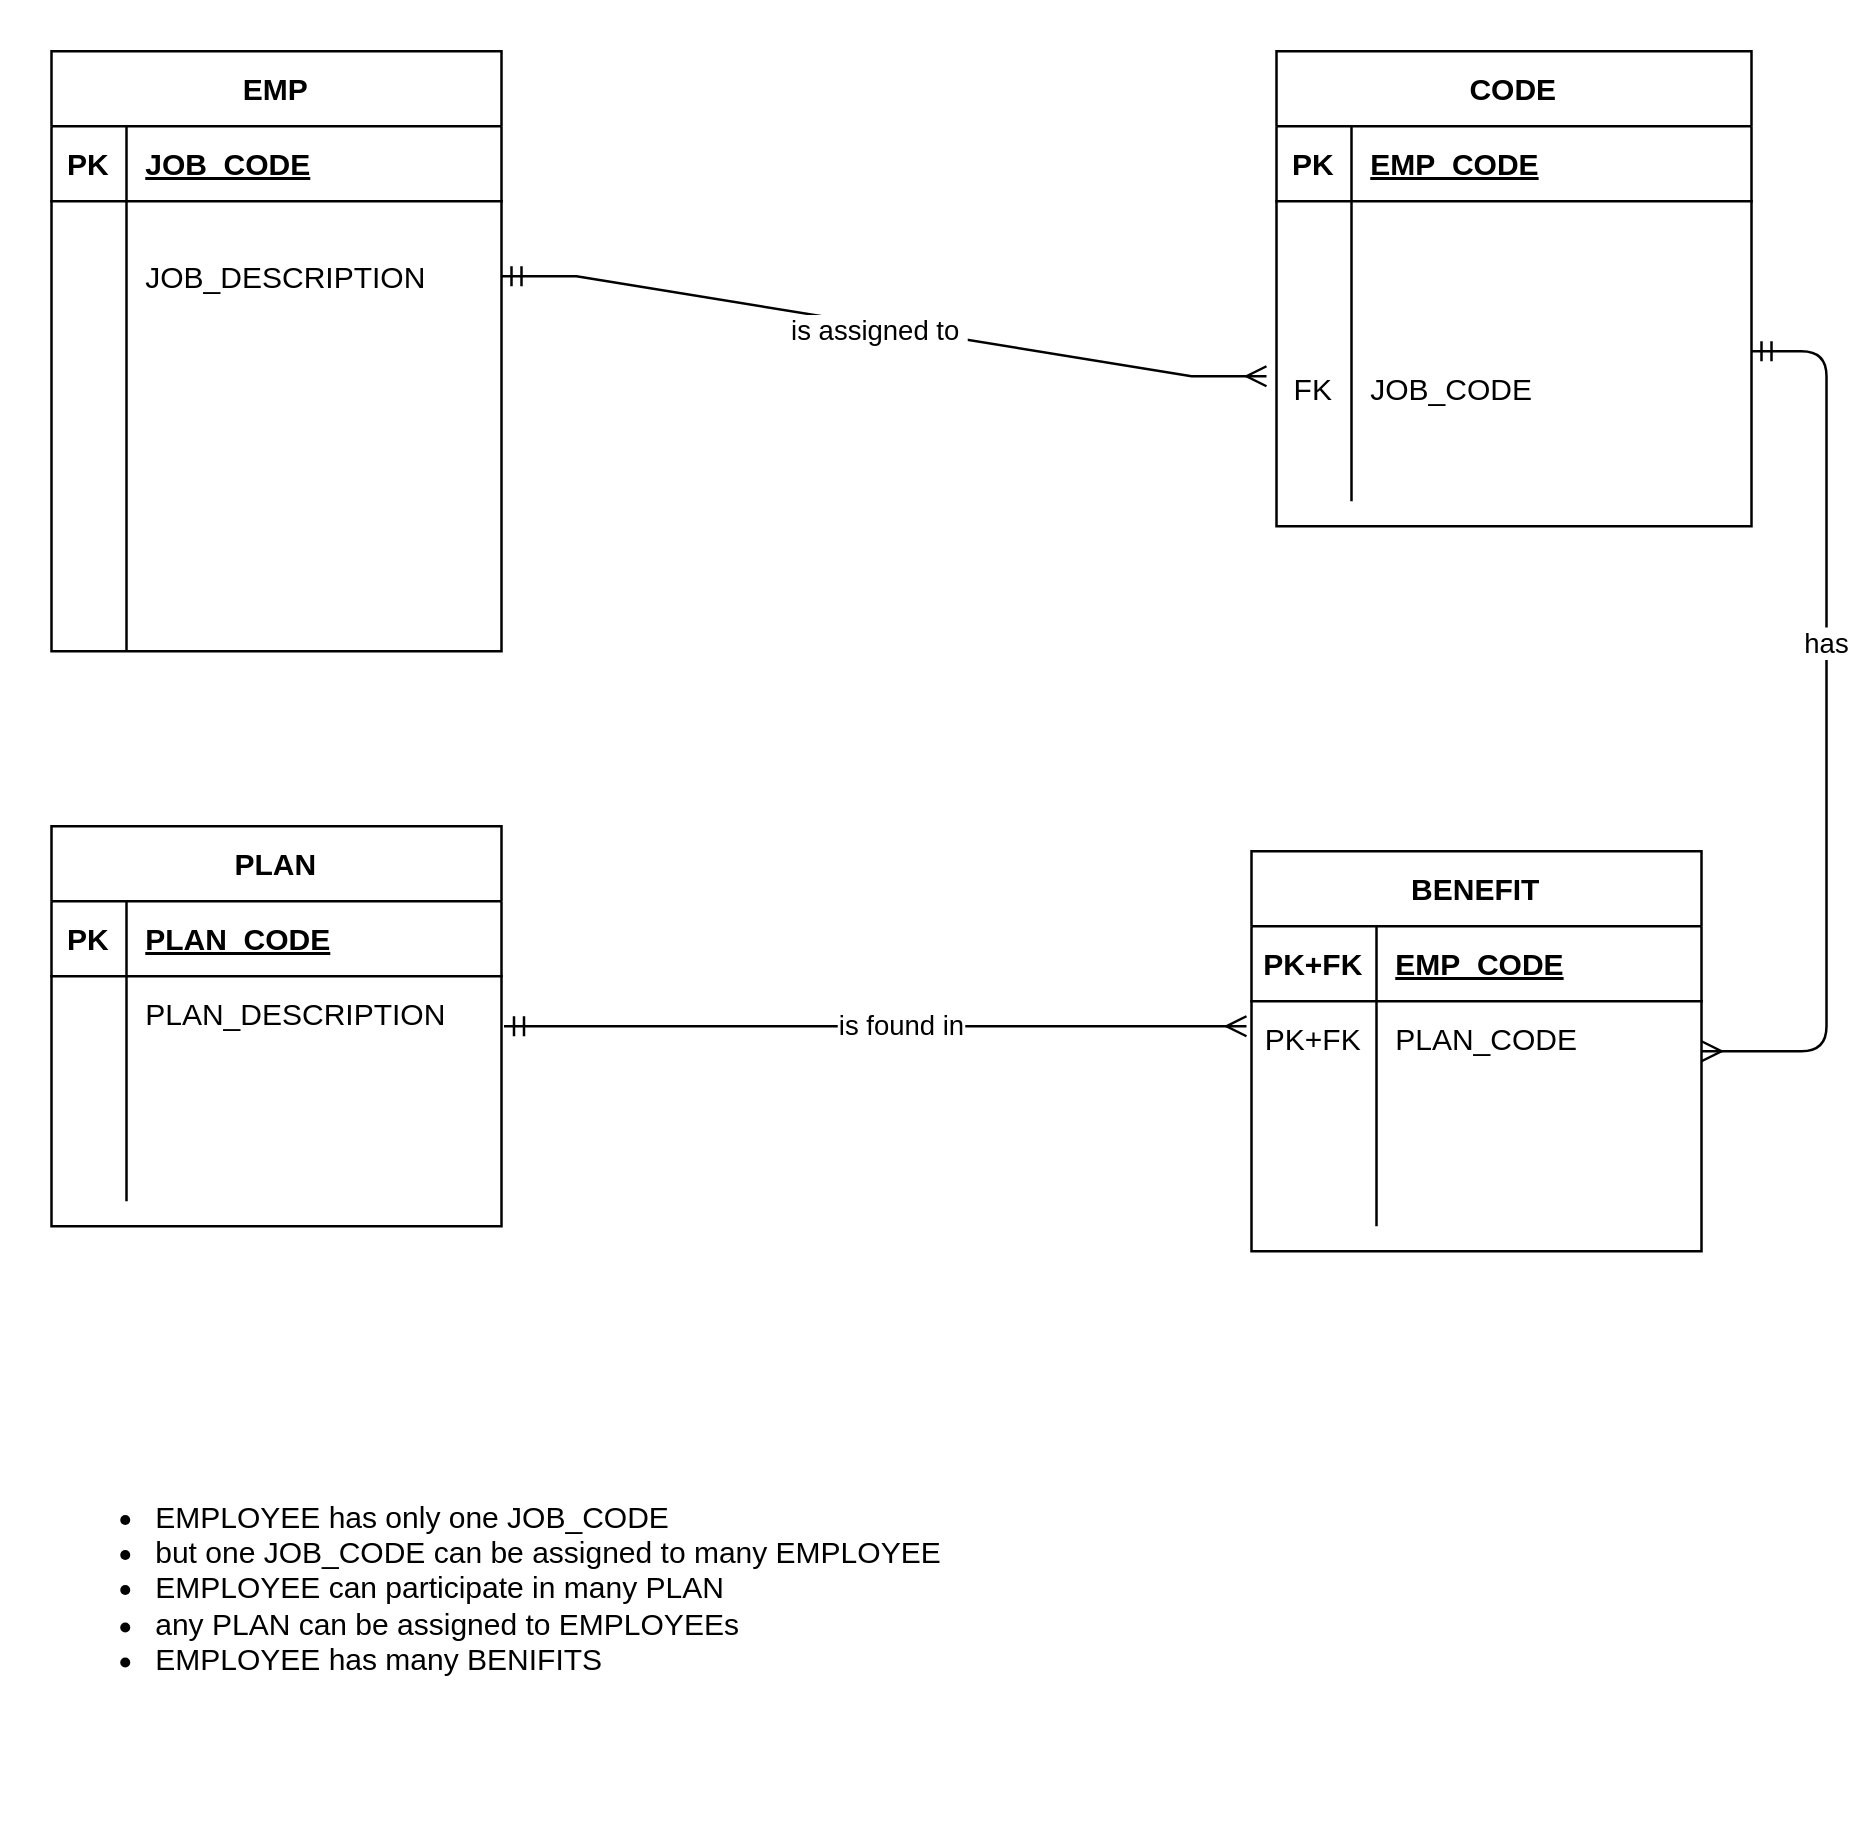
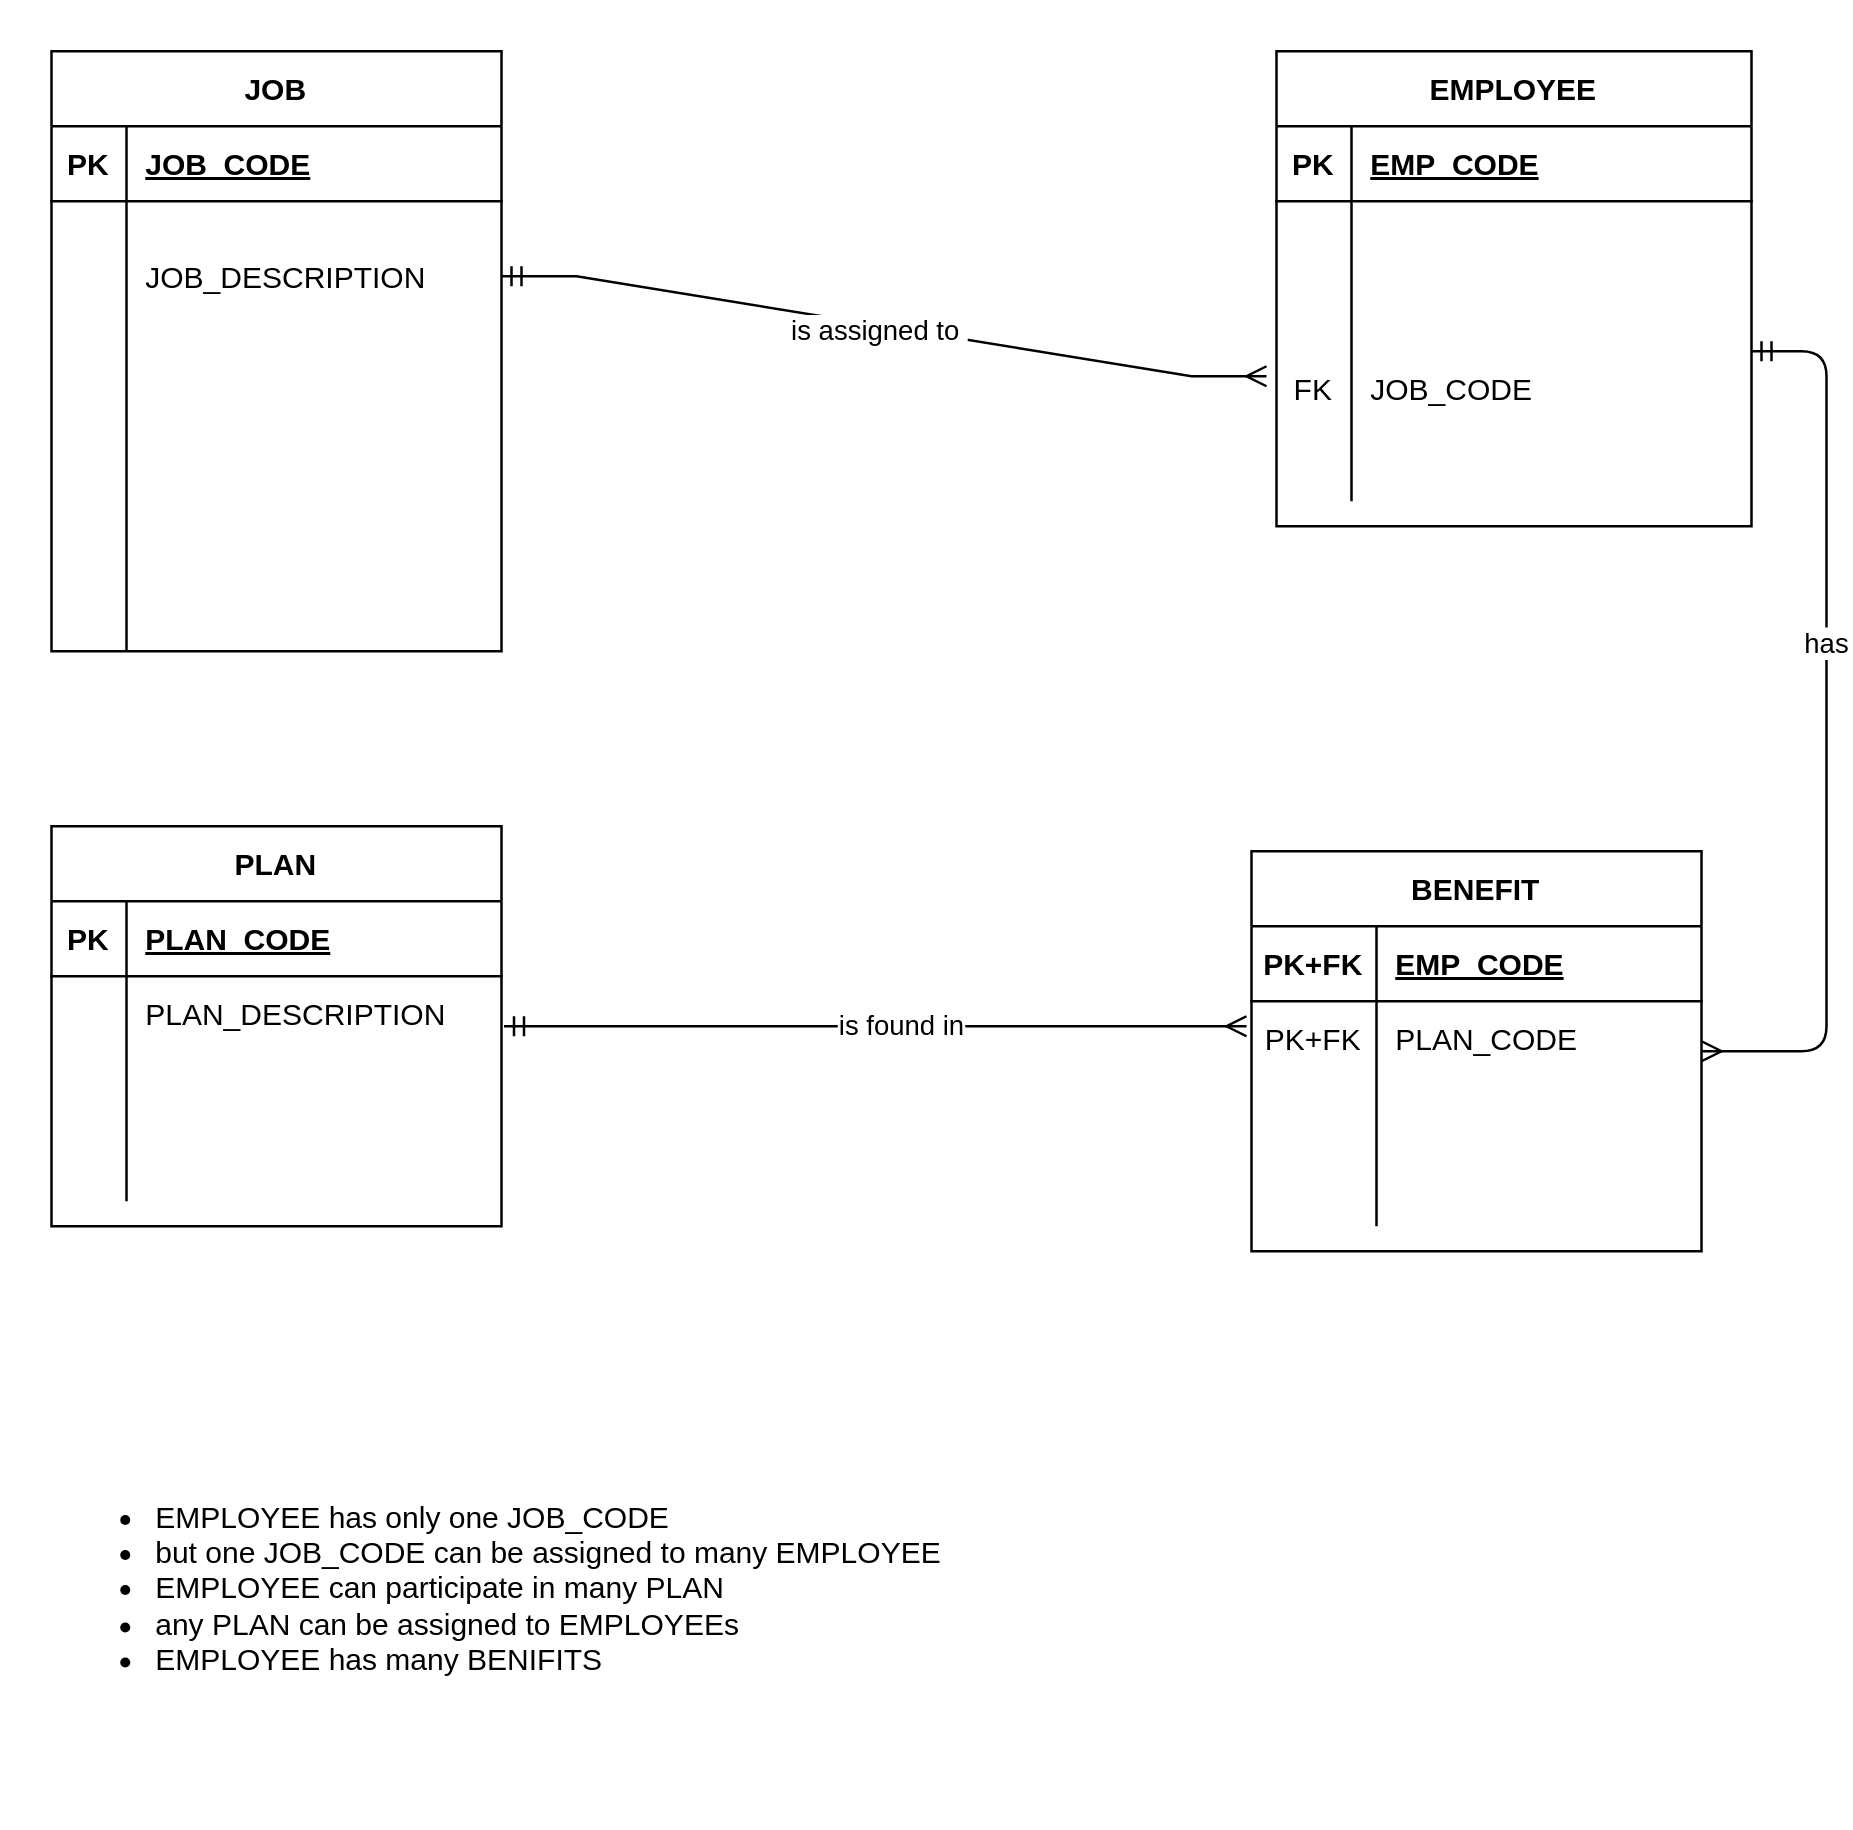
(275, 90) -> (275, 90)
(1513, 90) -> (1513, 90)
